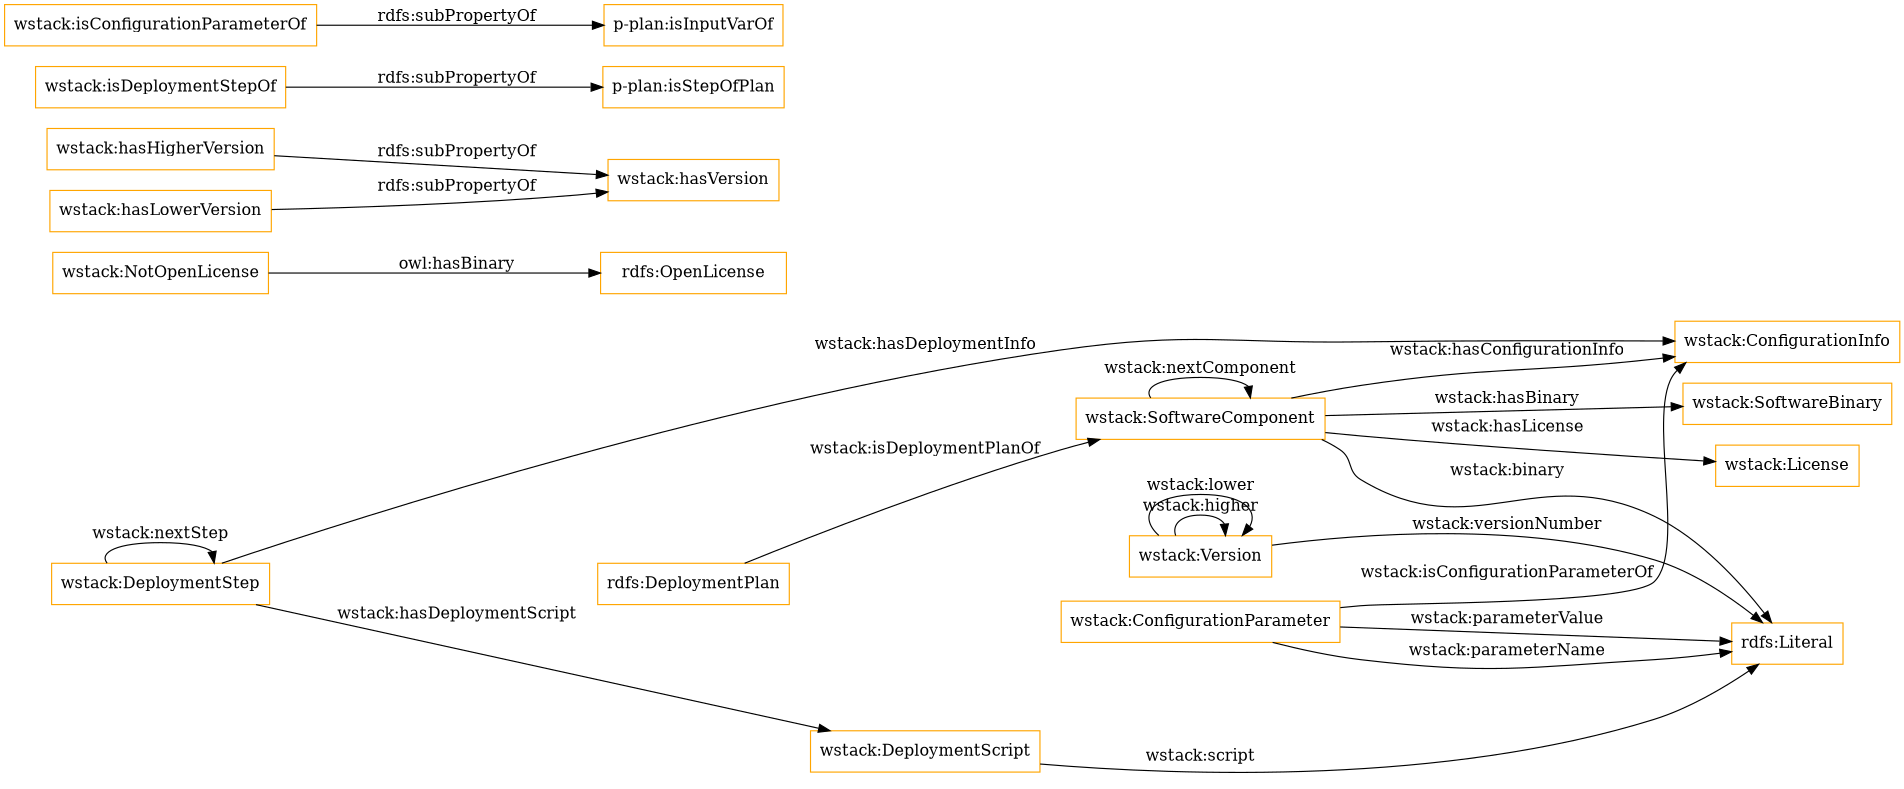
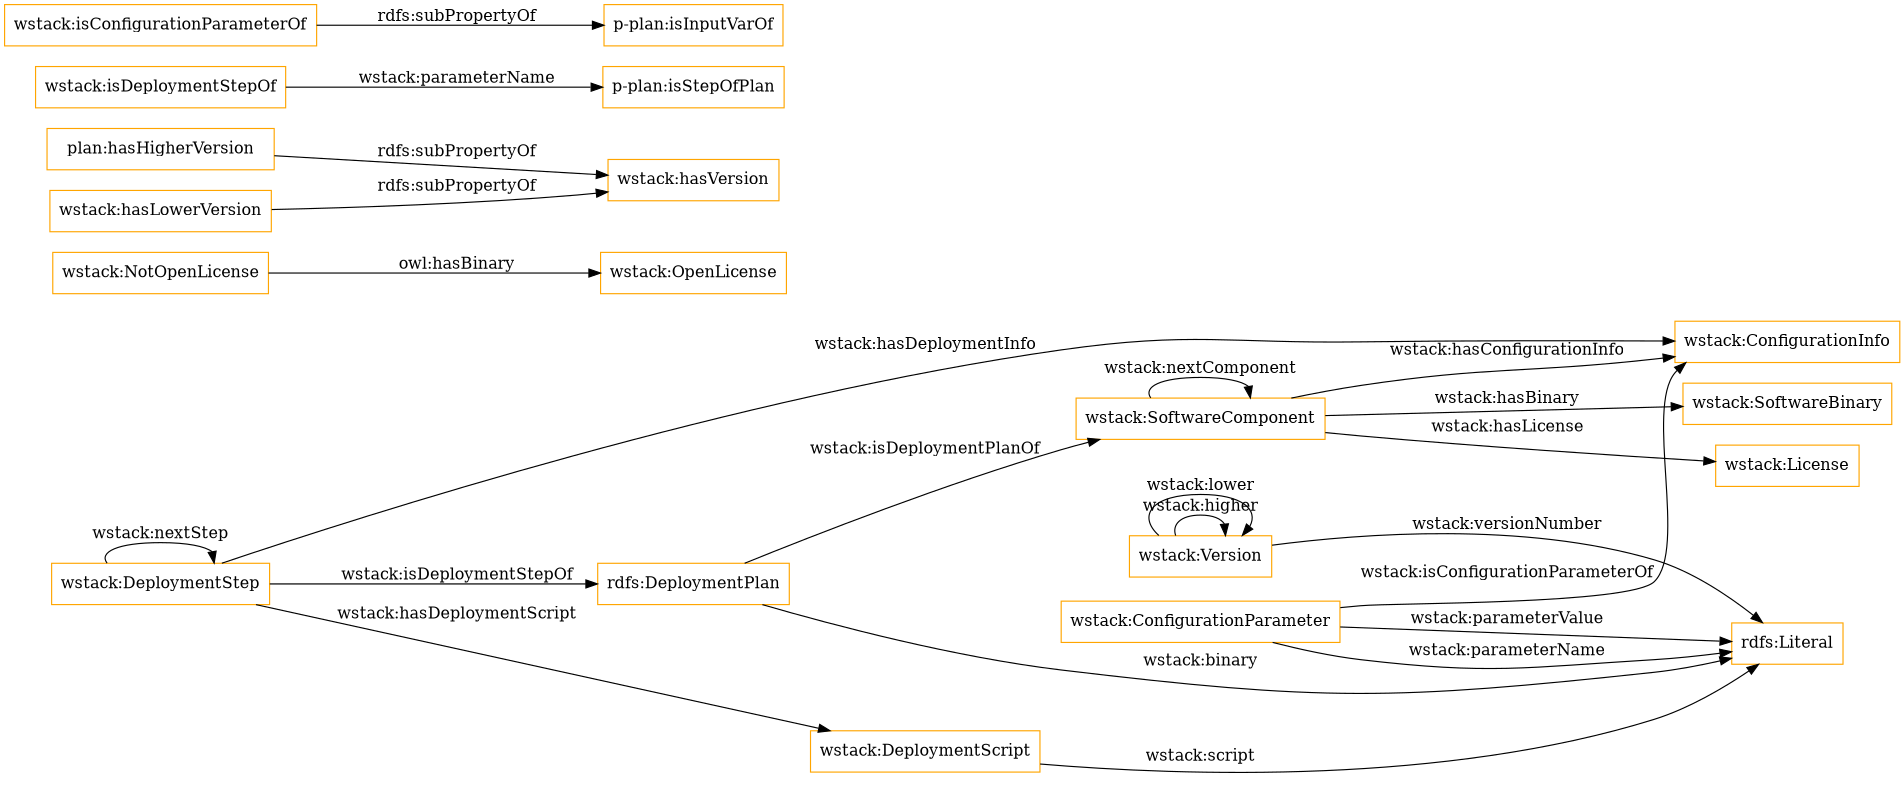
(457, 79) -> (457, 79)
(161, 149) -> (161, 149)
(693, 273) -> (693, 273)
(1551, 497) -> (1238, 688)
none -> (428, 584)
